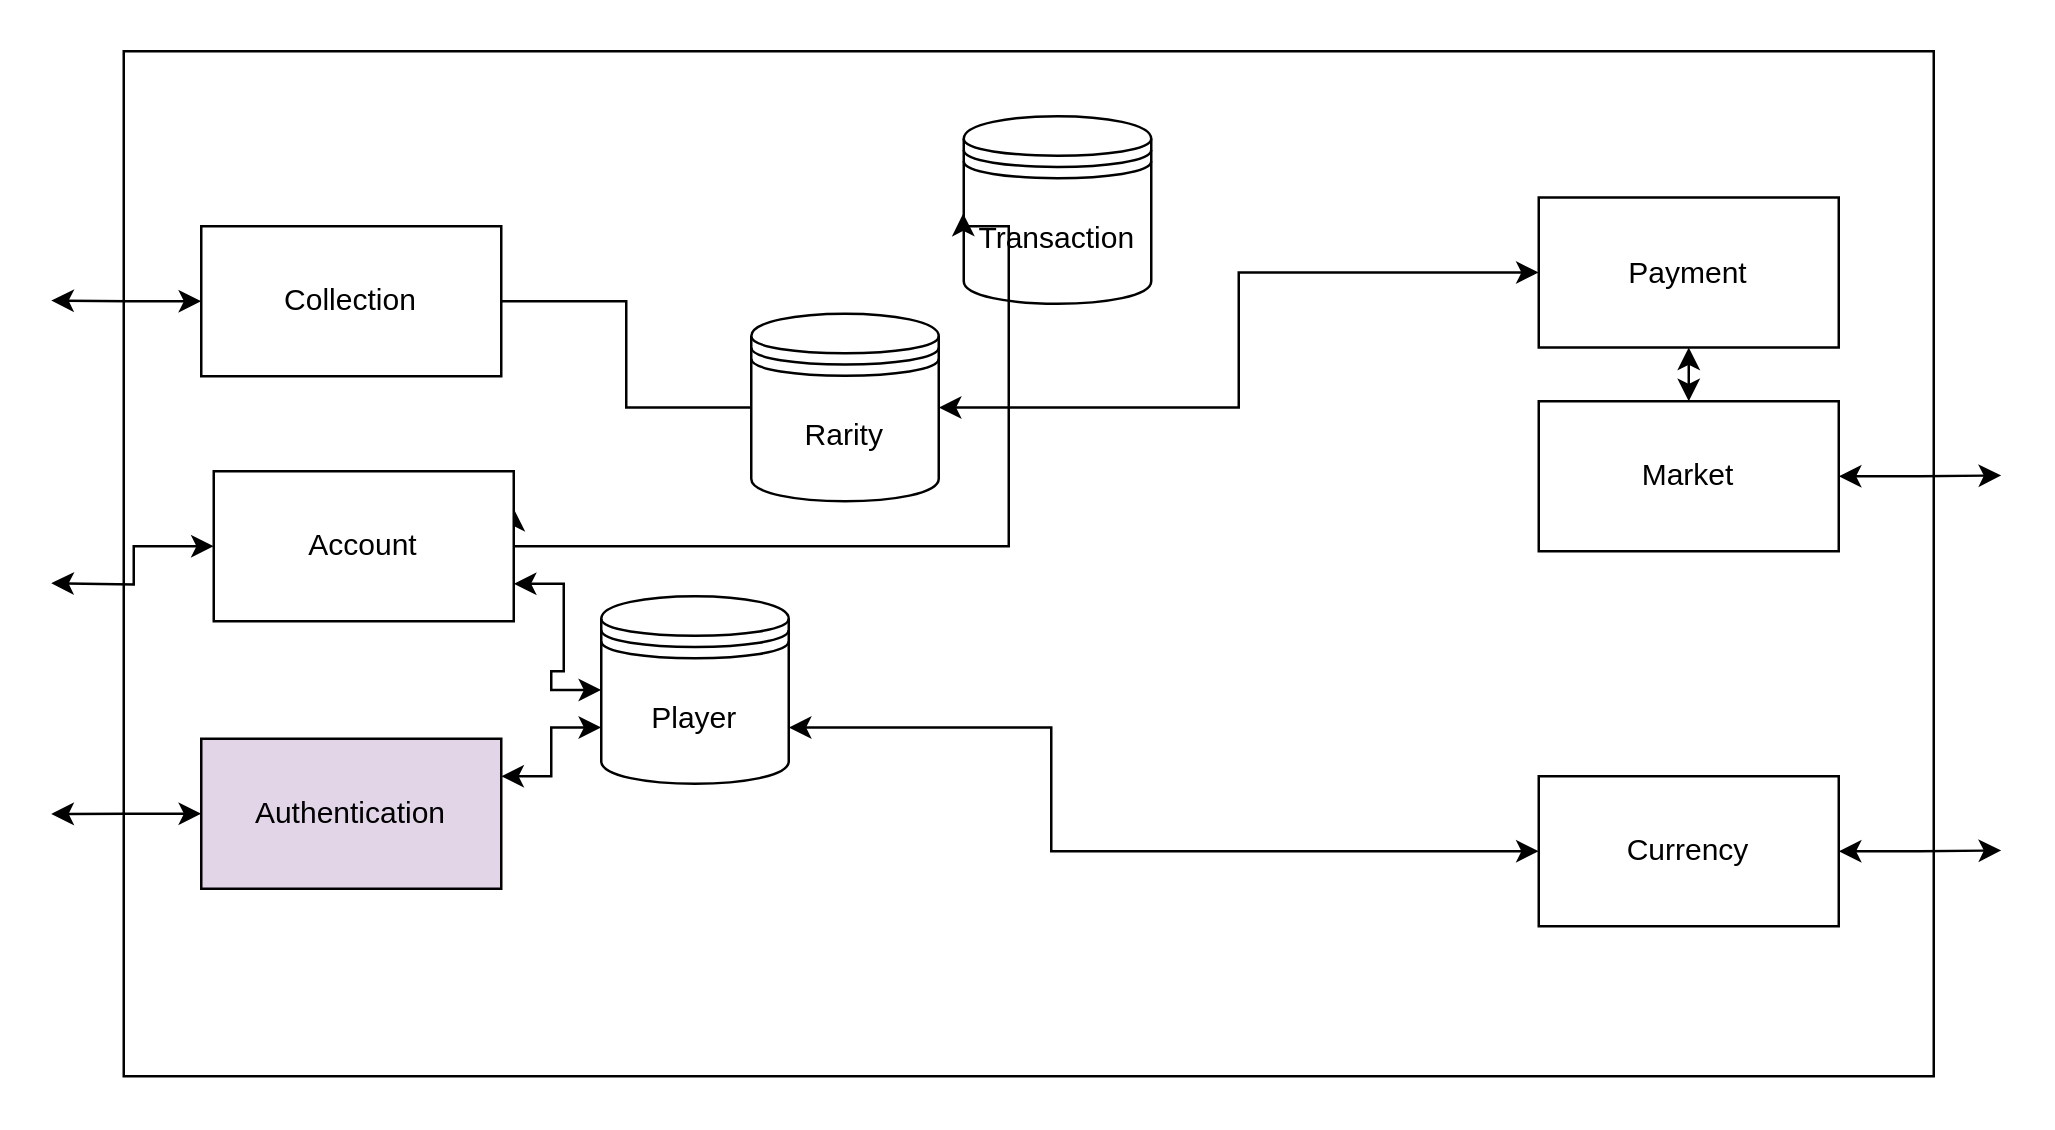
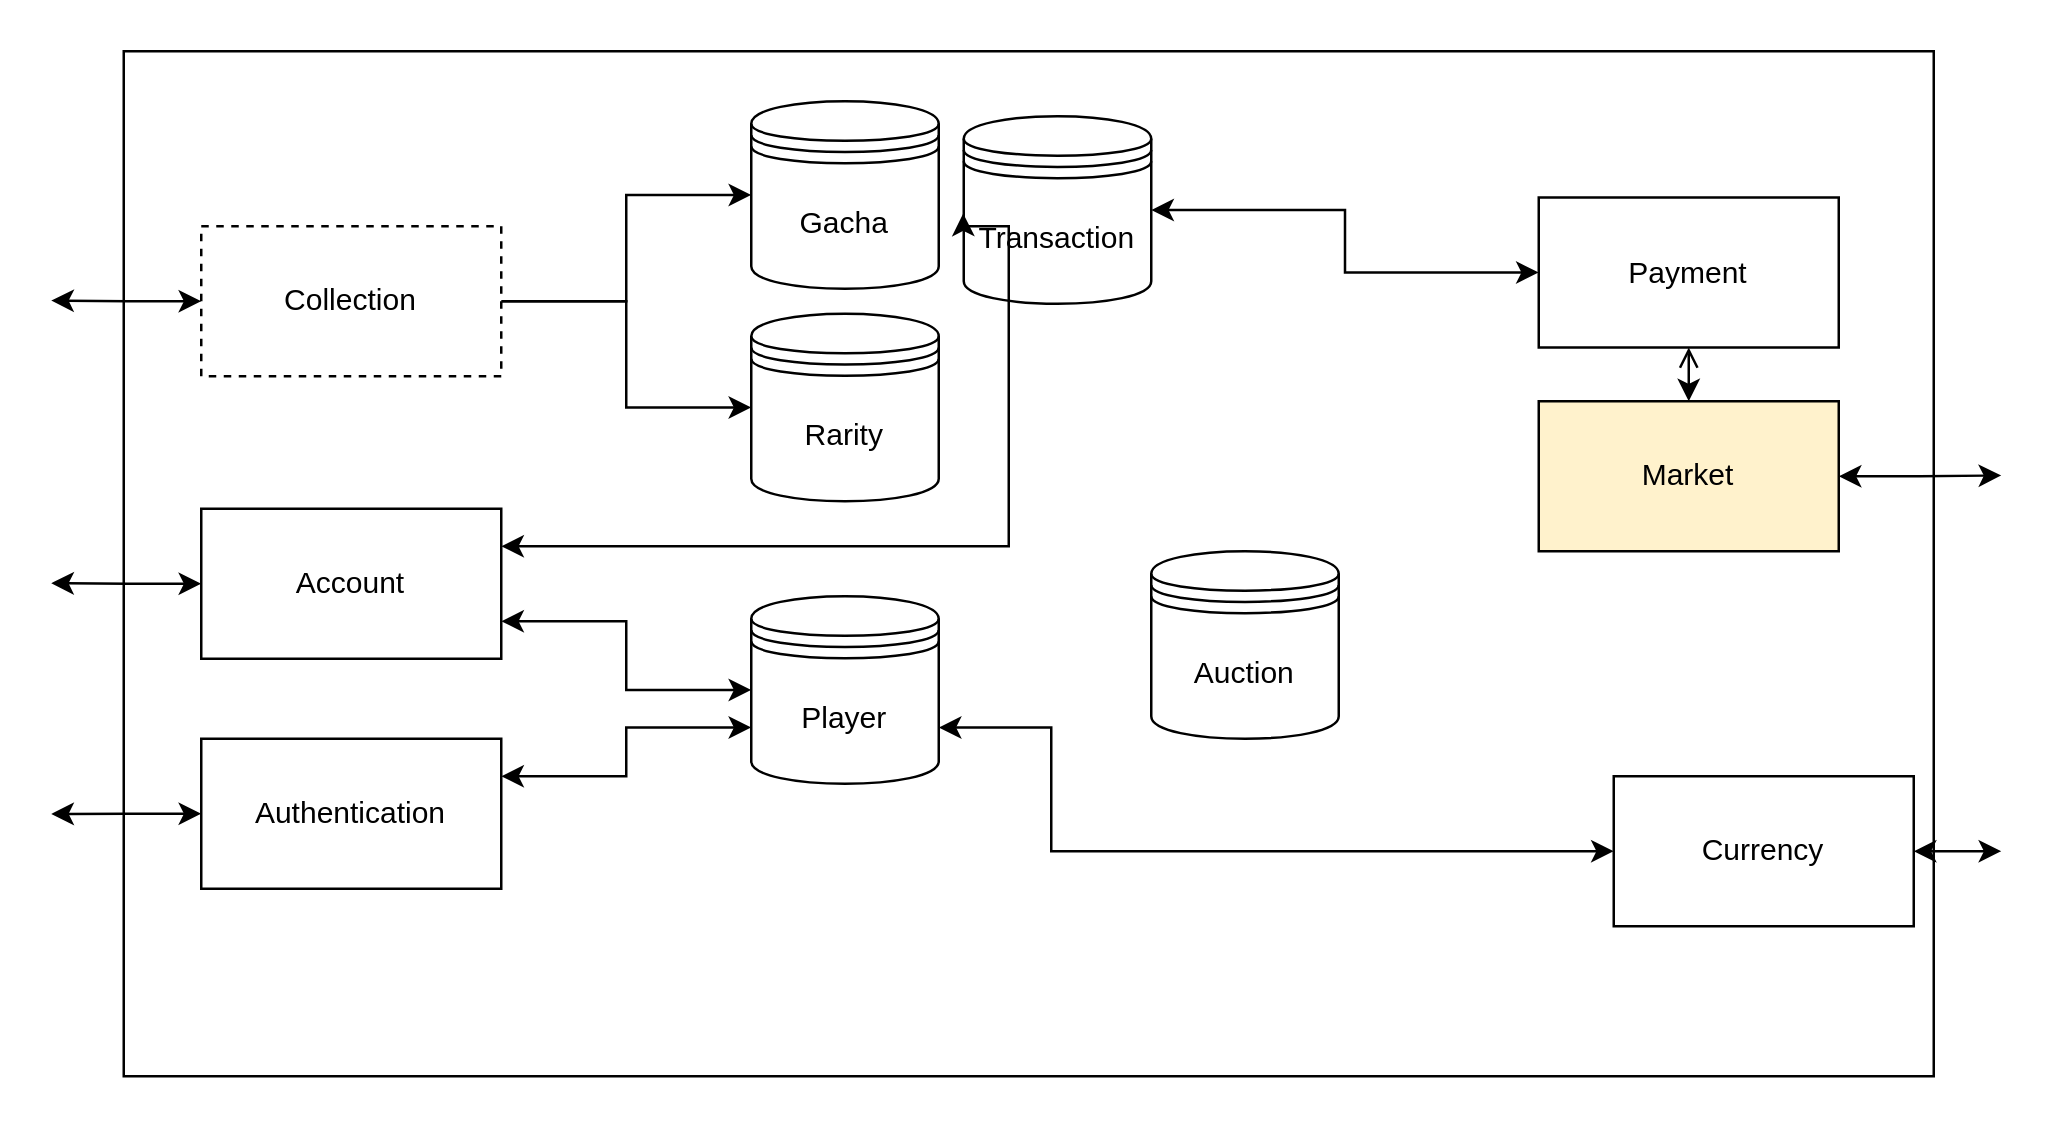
none -> (629, 195)
none -> (845, 195)
(351, 301) -> (351, 301)
(1689, 366) -> (1689, 361)
(1239, 400) -> (1289, 210)
(739, 408) -> (732, 408)
(1689, 476) -> (1689, 476)
(364, 546) -> (351, 584)
none -> (1245, 645)
(695, 690) -> (845, 690)
(351, 814) -> (351, 814)
(1689, 851) -> (1764, 851)
